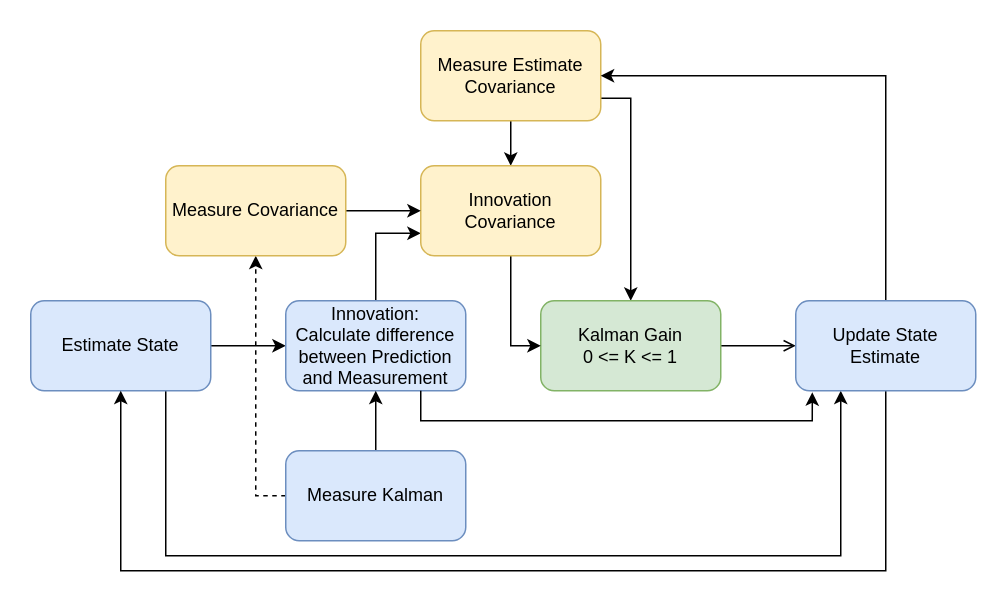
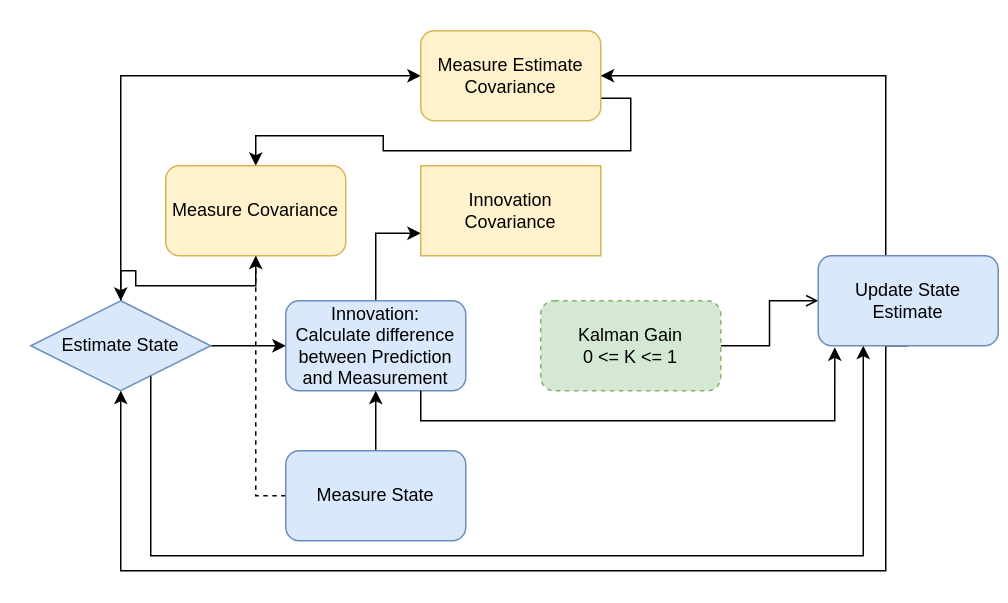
none -> (170, 76)
(511, 140) -> none
(378, 211) -> (180, 286)
(511, 211) -> (511, 211)
(631, 220) -> (427, 151)
(511, 311) -> none
(121, 346) -> (121, 346)
(631, 346) -> (631, 346)
(886, 346) -> (908, 301)
(376, 496) -> (376, 496)
